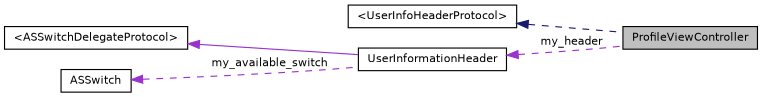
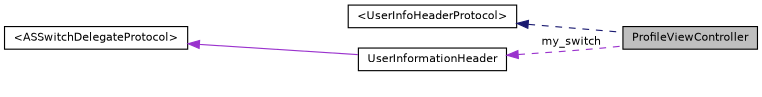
(570, 42) -> (570, 42)
(96, 81) -> none
